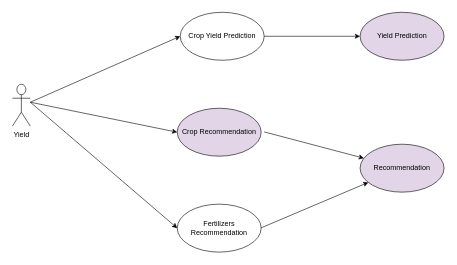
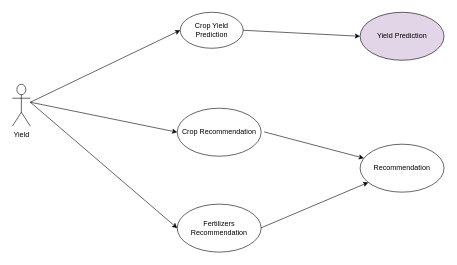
(222, 36) -> (212, 30)
(219, 132) -> (219, 132)
(402, 168) -> (402, 168)
